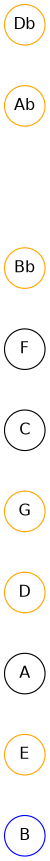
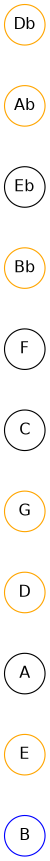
none -> (25, 187)
